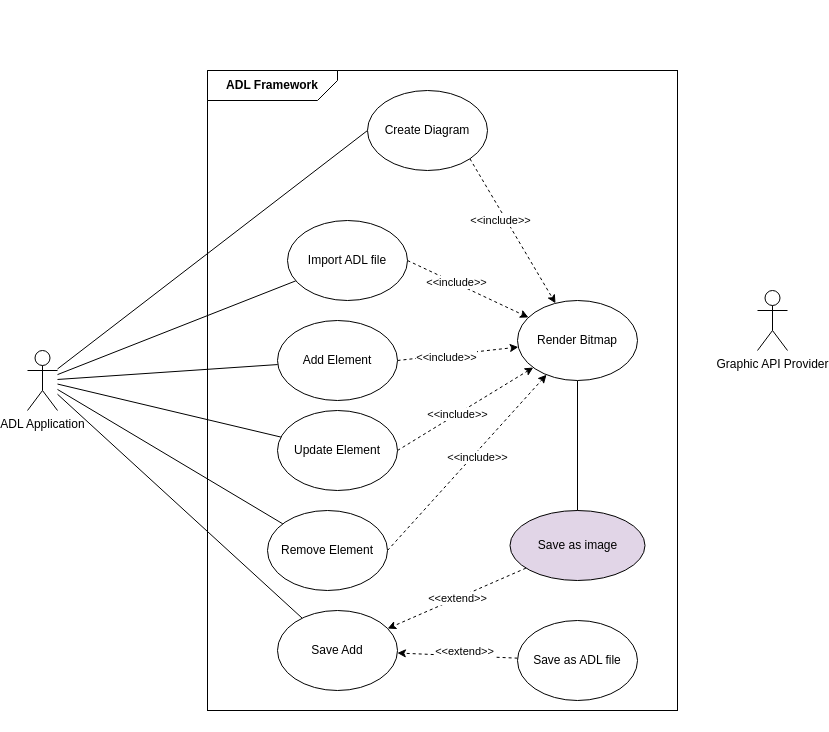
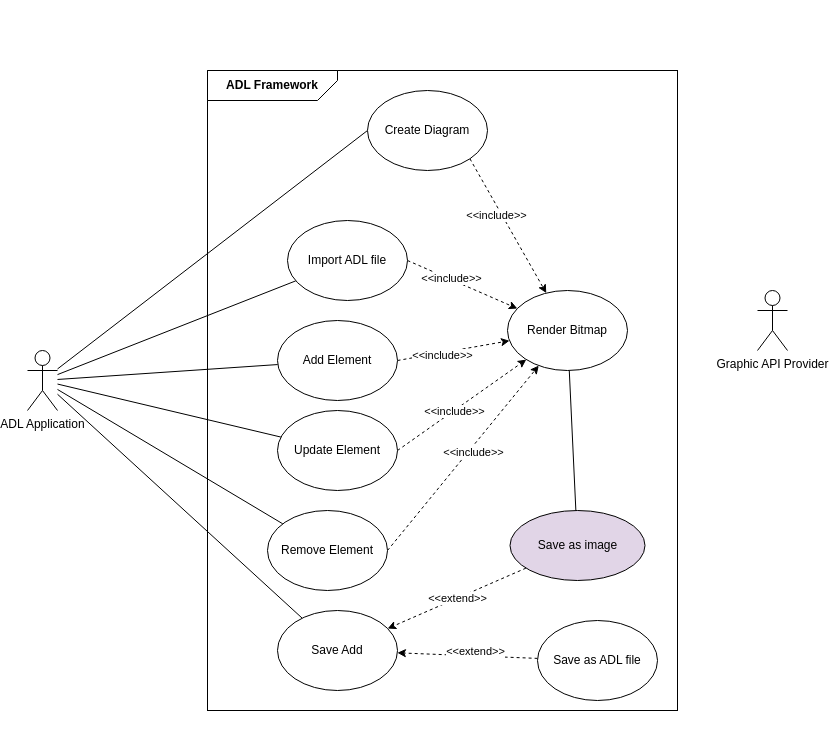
(578, 341) -> (568, 331)
(578, 661) -> (598, 661)
